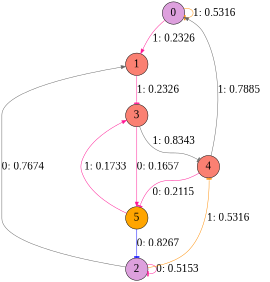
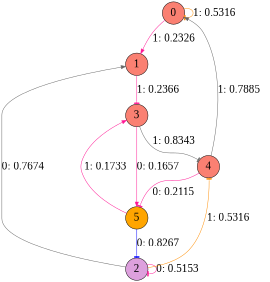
(174, 13) -> (174, 13)
(162, 90) -> (162, 90)
